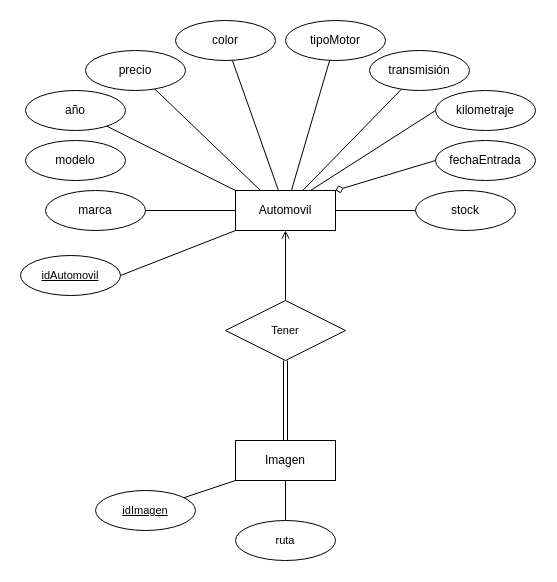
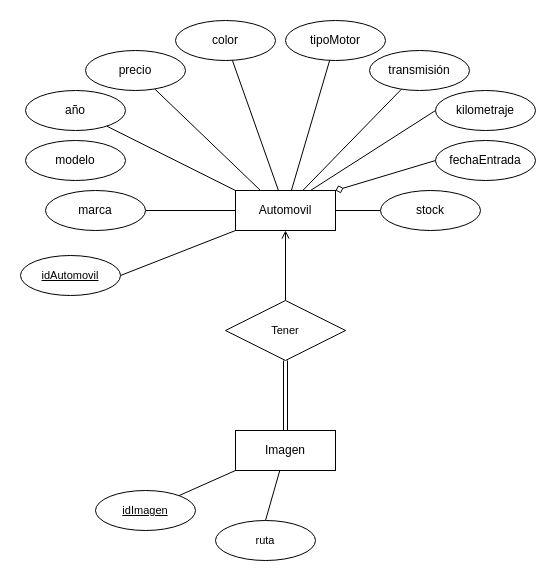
(466, 211) -> (431, 211)
(286, 461) -> (286, 451)
(286, 541) -> (266, 541)
